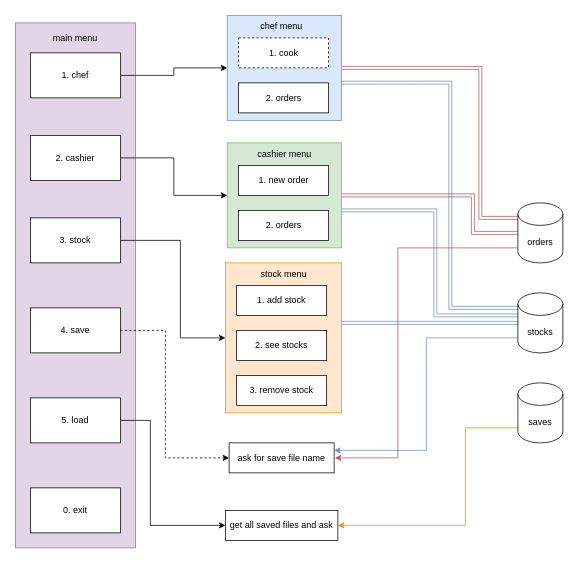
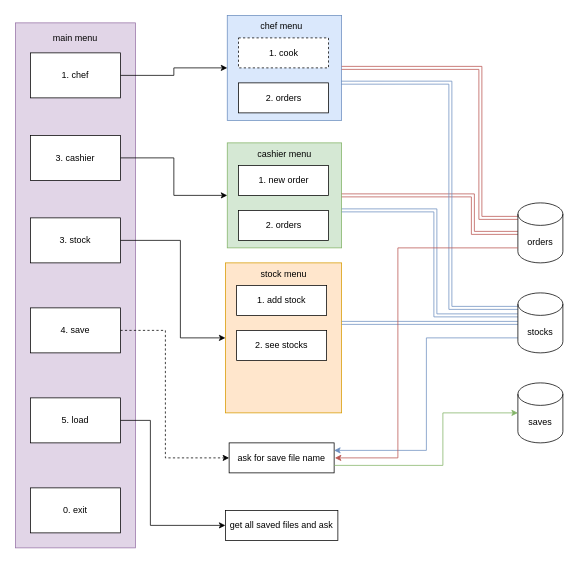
(75, 158) -> (75, 158)
(282, 390) -> none
none -> (390, 465)
(454, 525) -> none
